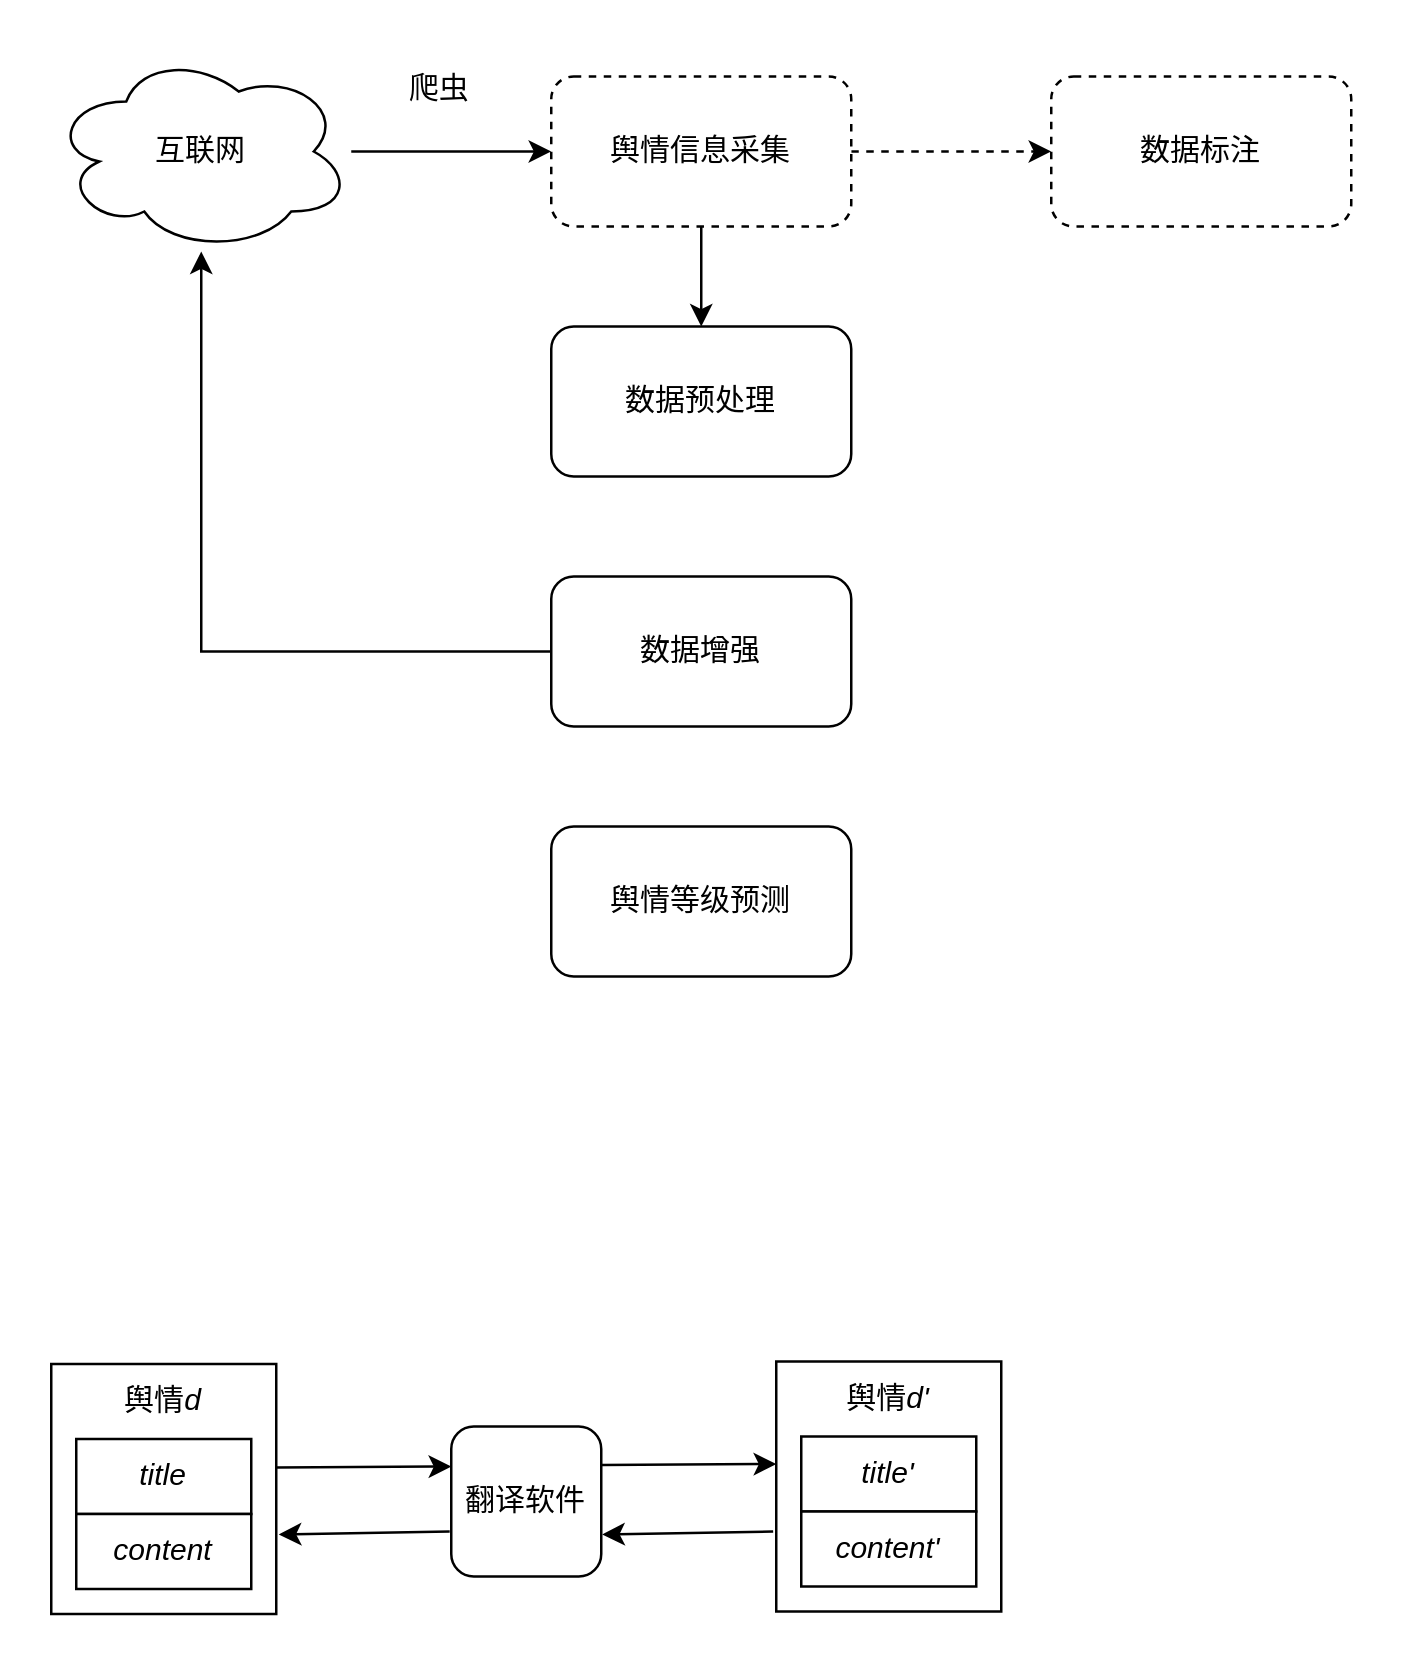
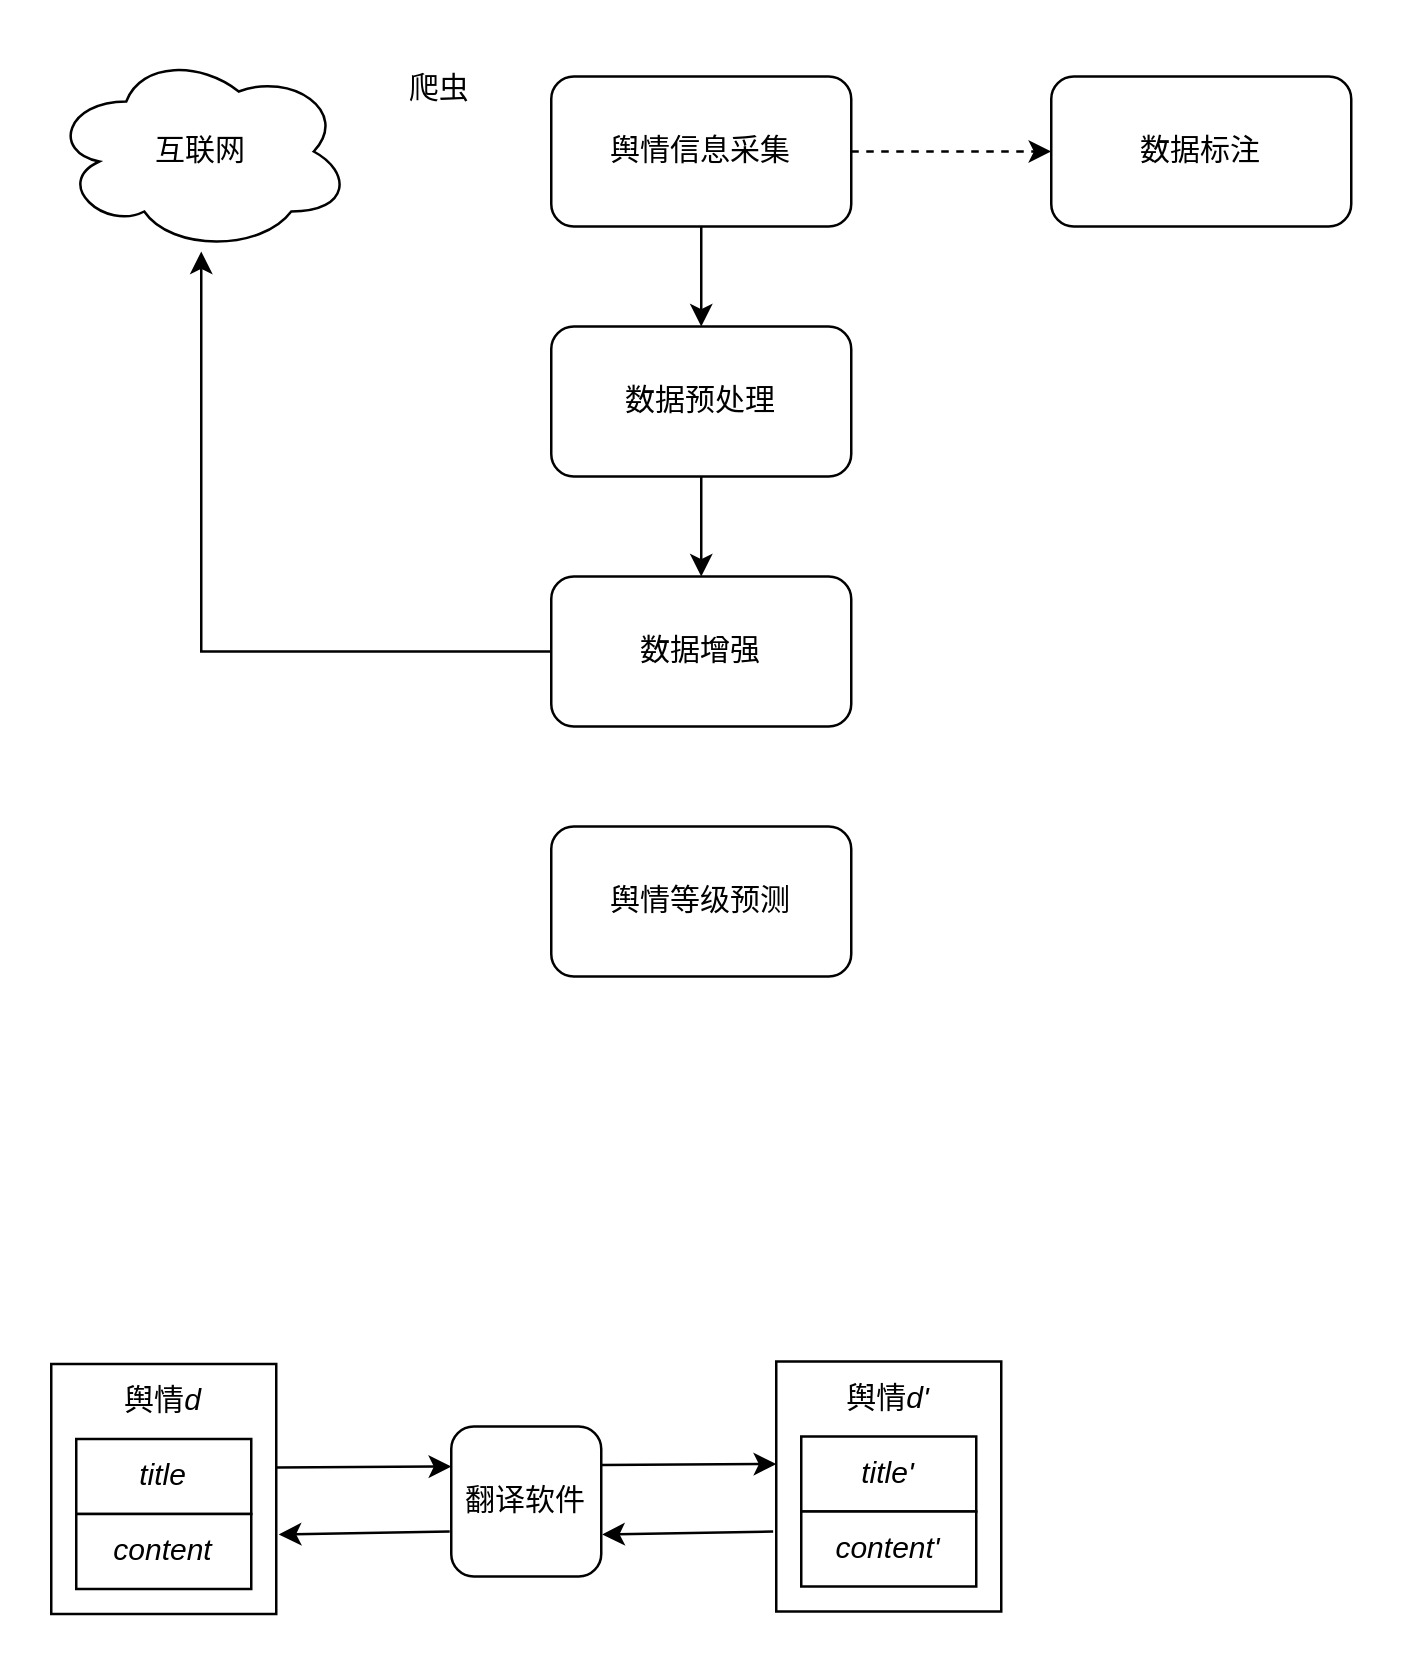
(443, 151) -> none
(701, 151) -> (701, 151)
(1201, 151) -> (1201, 151)
none -> (701, 518)
